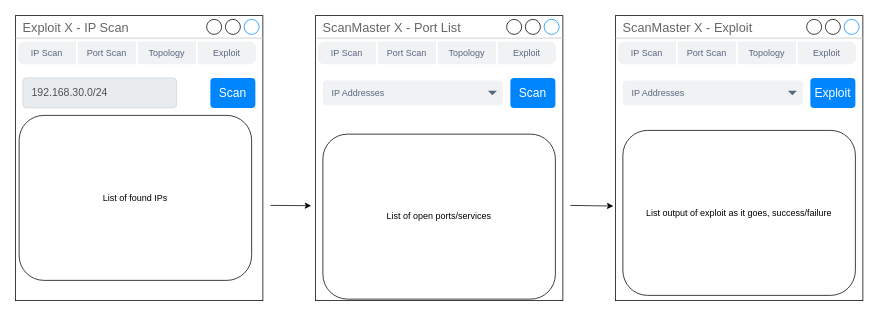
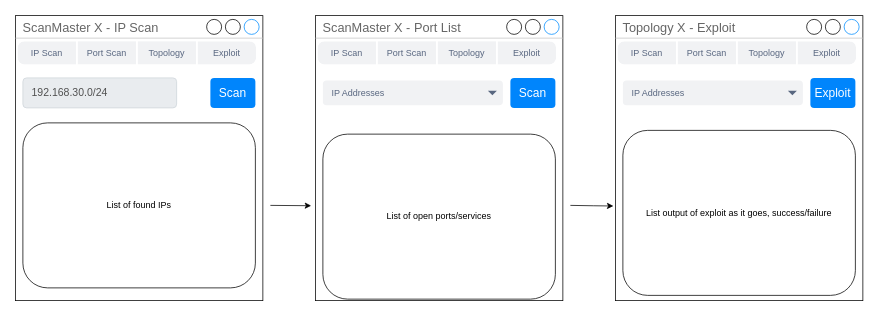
(81, 28) -> (95, 28)
(693, 28) -> (684, 28)
(135, 198) -> (139, 205)
